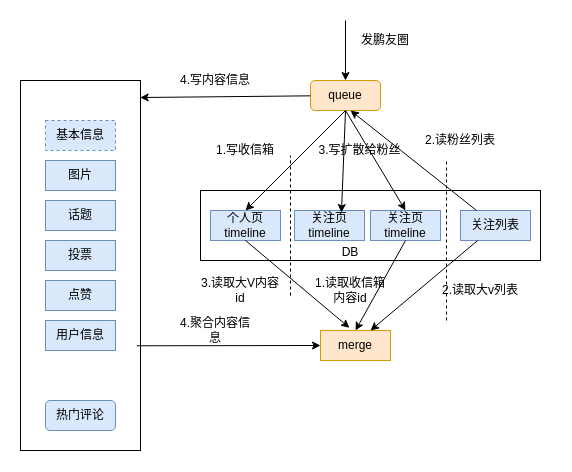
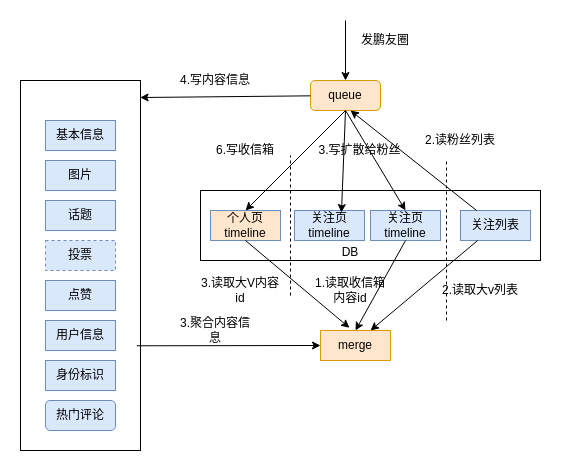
(81, 136) -> (81, 136)
(246, 151) -> (246, 151)
(246, 226) -> (246, 226)
(81, 256) -> (81, 256)
(216, 331) -> (216, 331)
none -> (81, 376)
